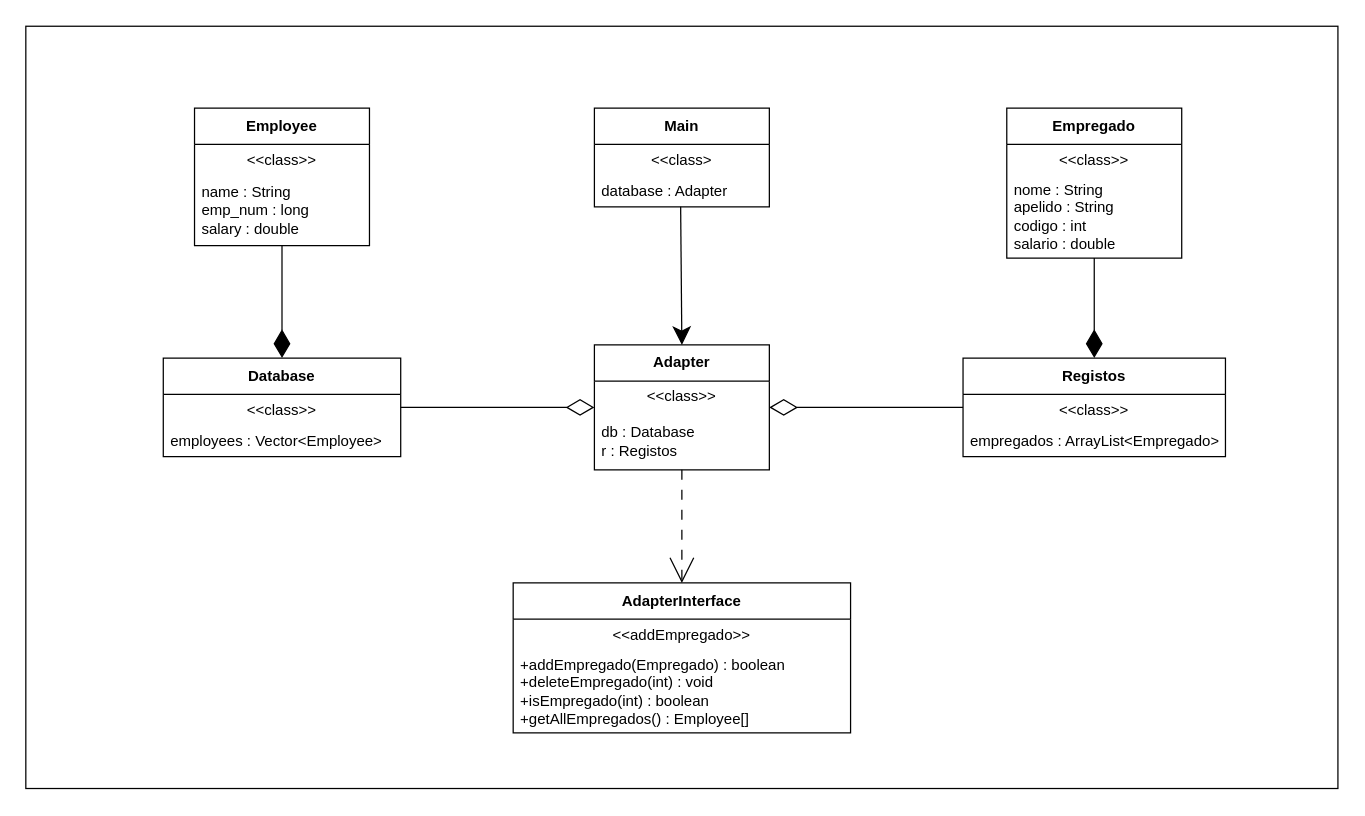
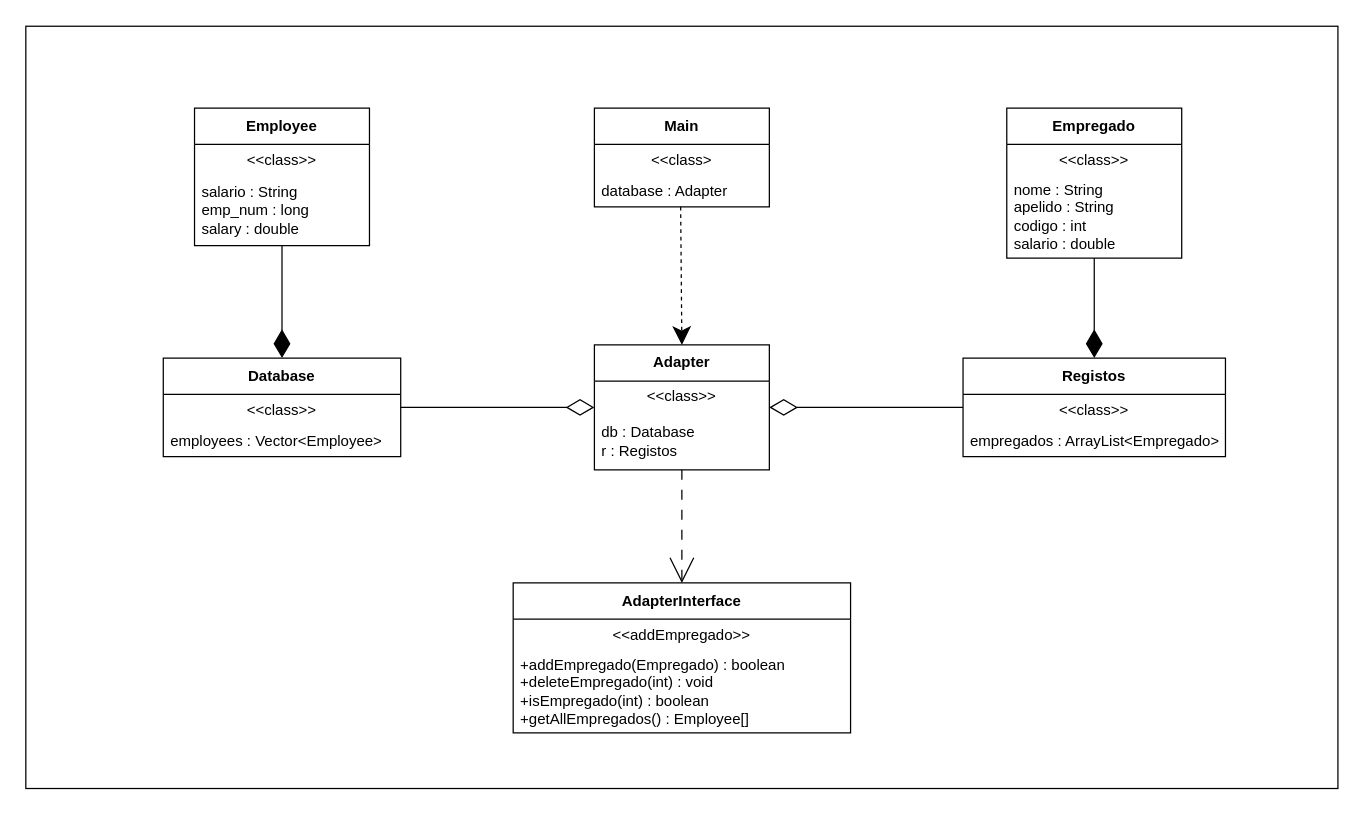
(255, 211) -> (257, 211)
(681, 268) -> (681, 268)
